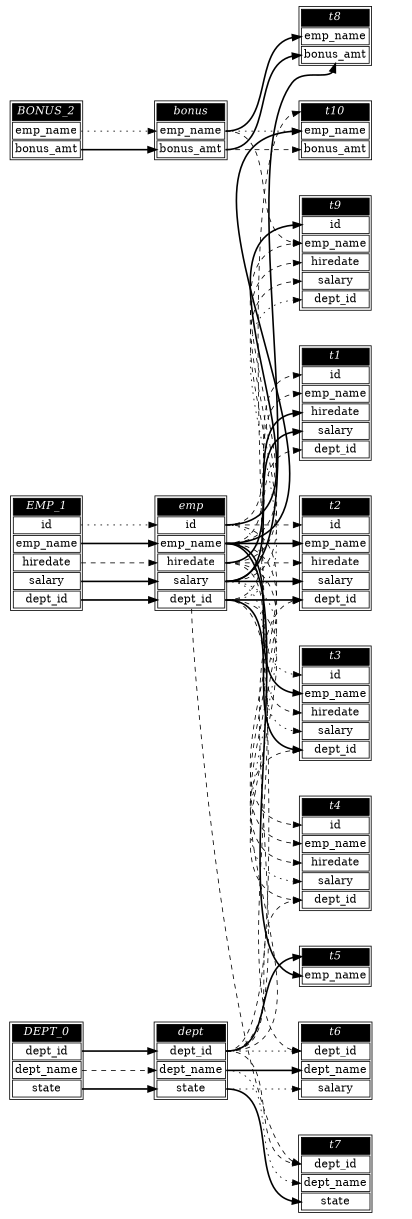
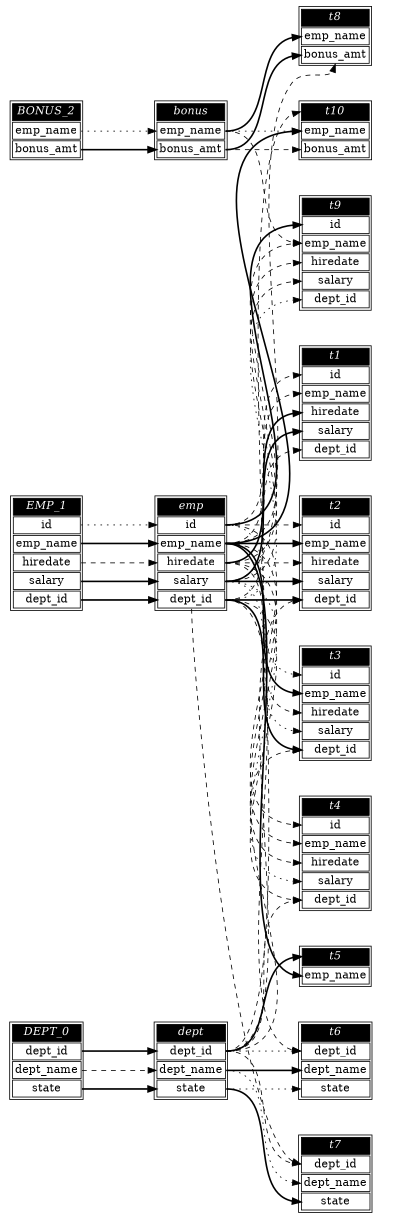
(273, 320) -> (273, 320)
(336, 1088) -> (336, 1088)
